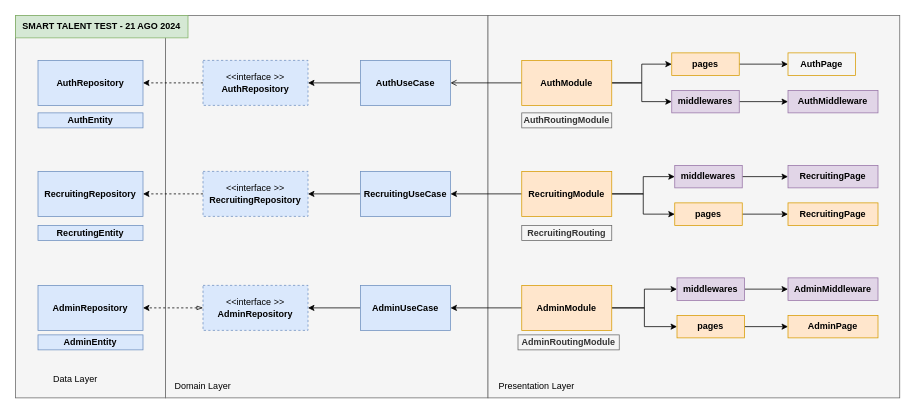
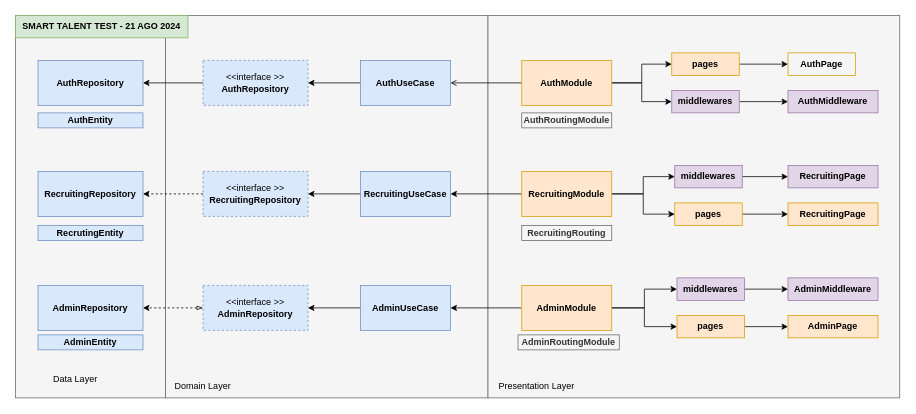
(175, 83) -> (175, 83)
